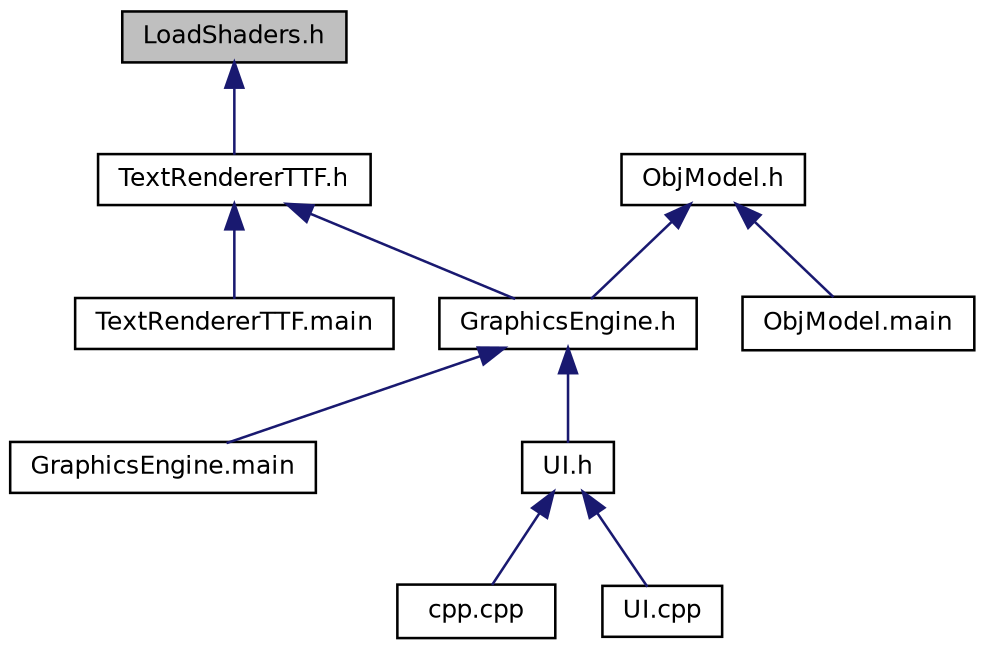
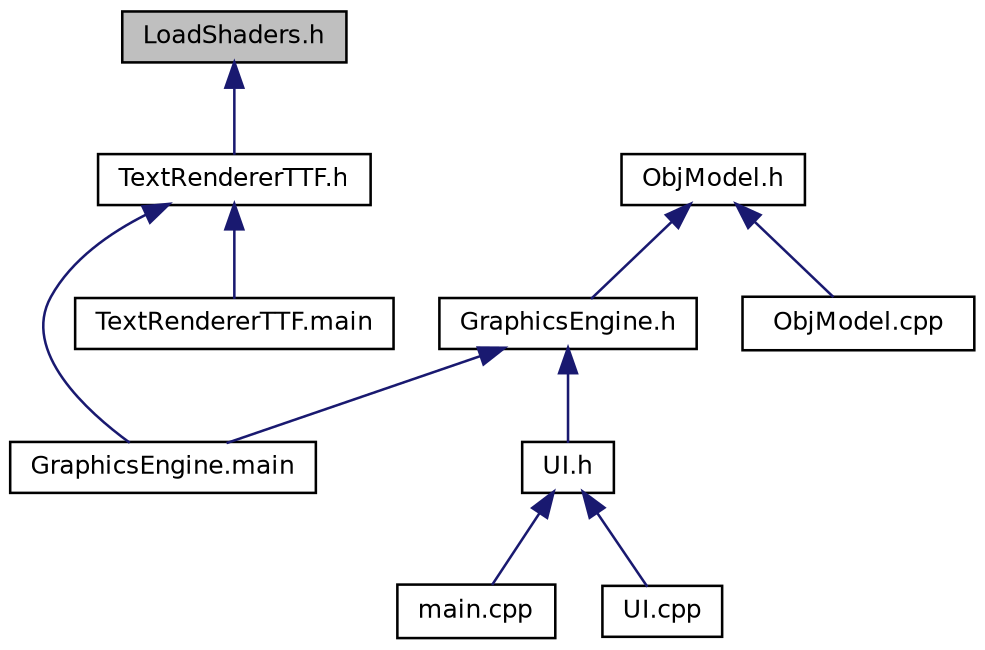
(413, 256) -> (44, 322)
(858, 323) -> (858, 323)
(476, 611) -> (476, 611)
